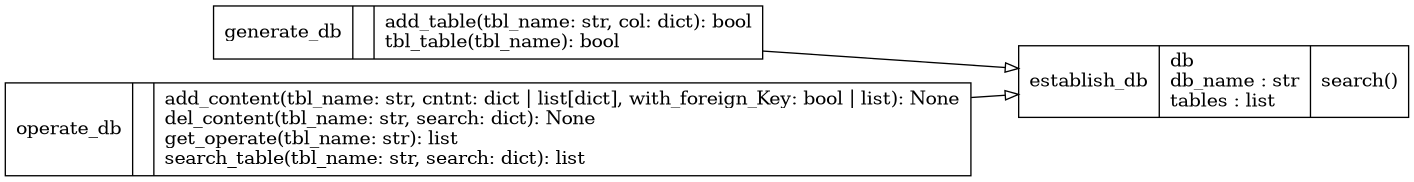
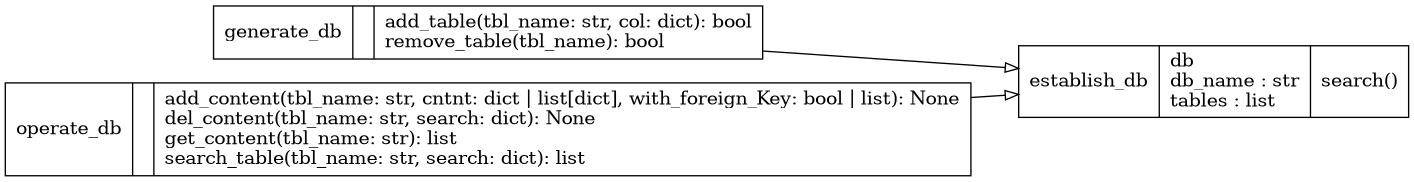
(503, 42) -> (525, 42)
(312, 139) -> (311, 139)
